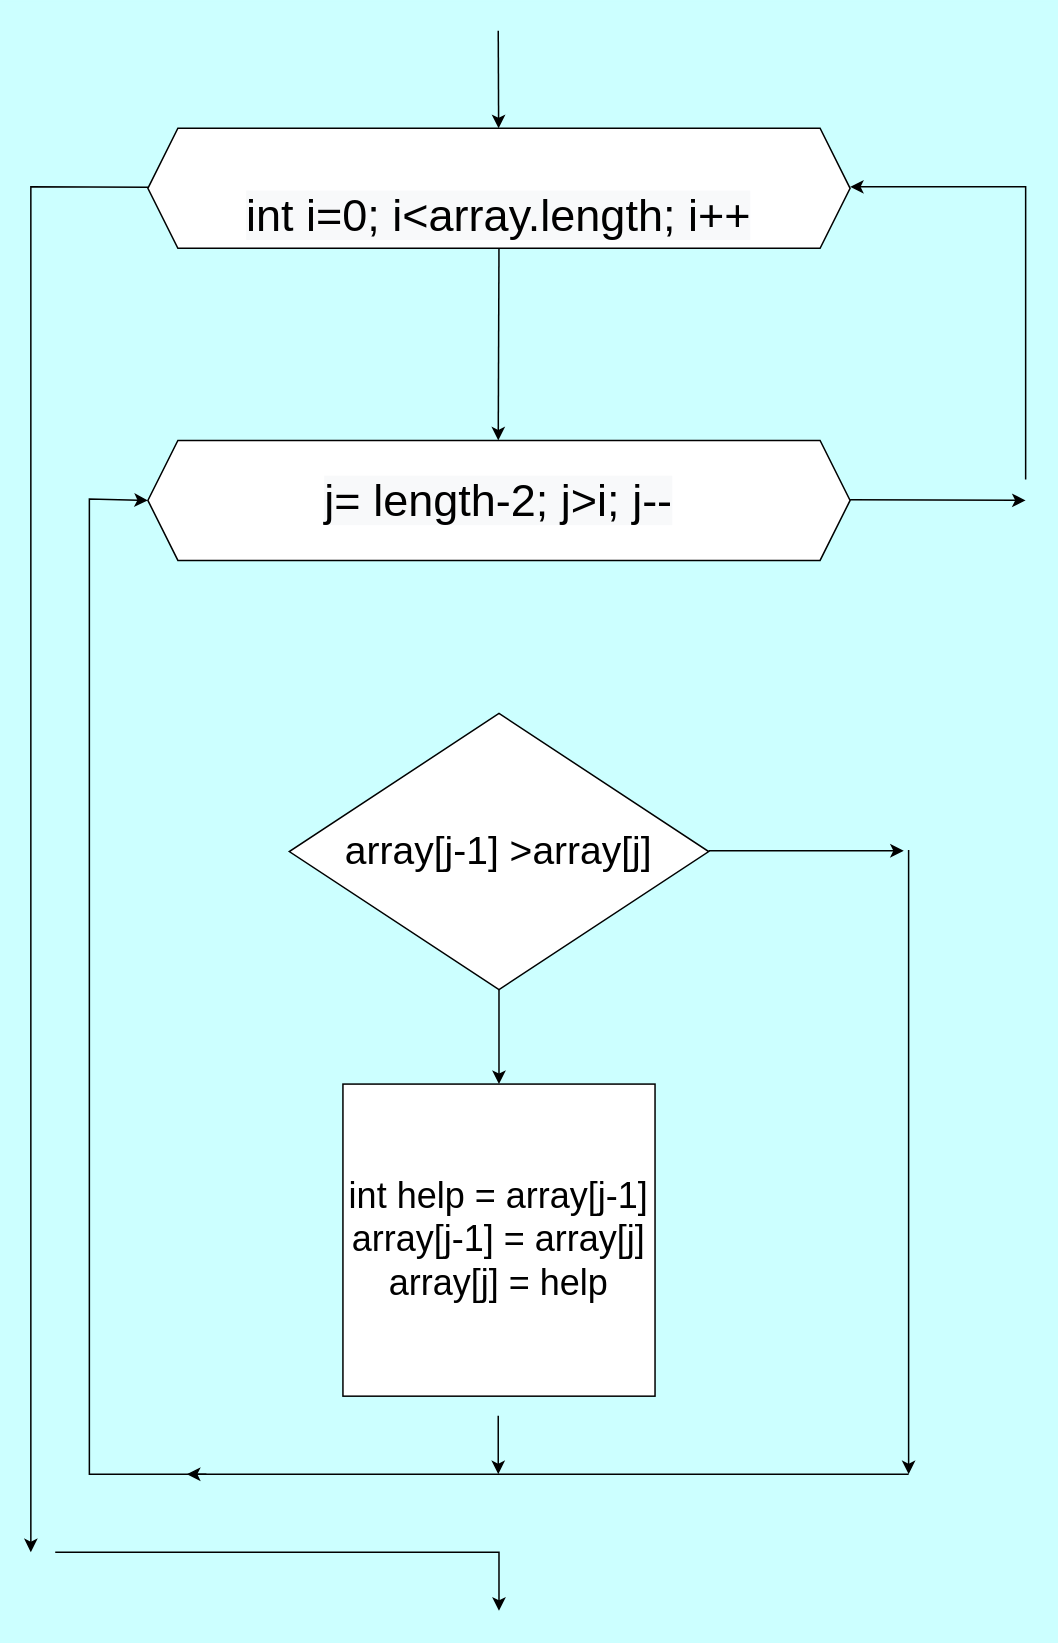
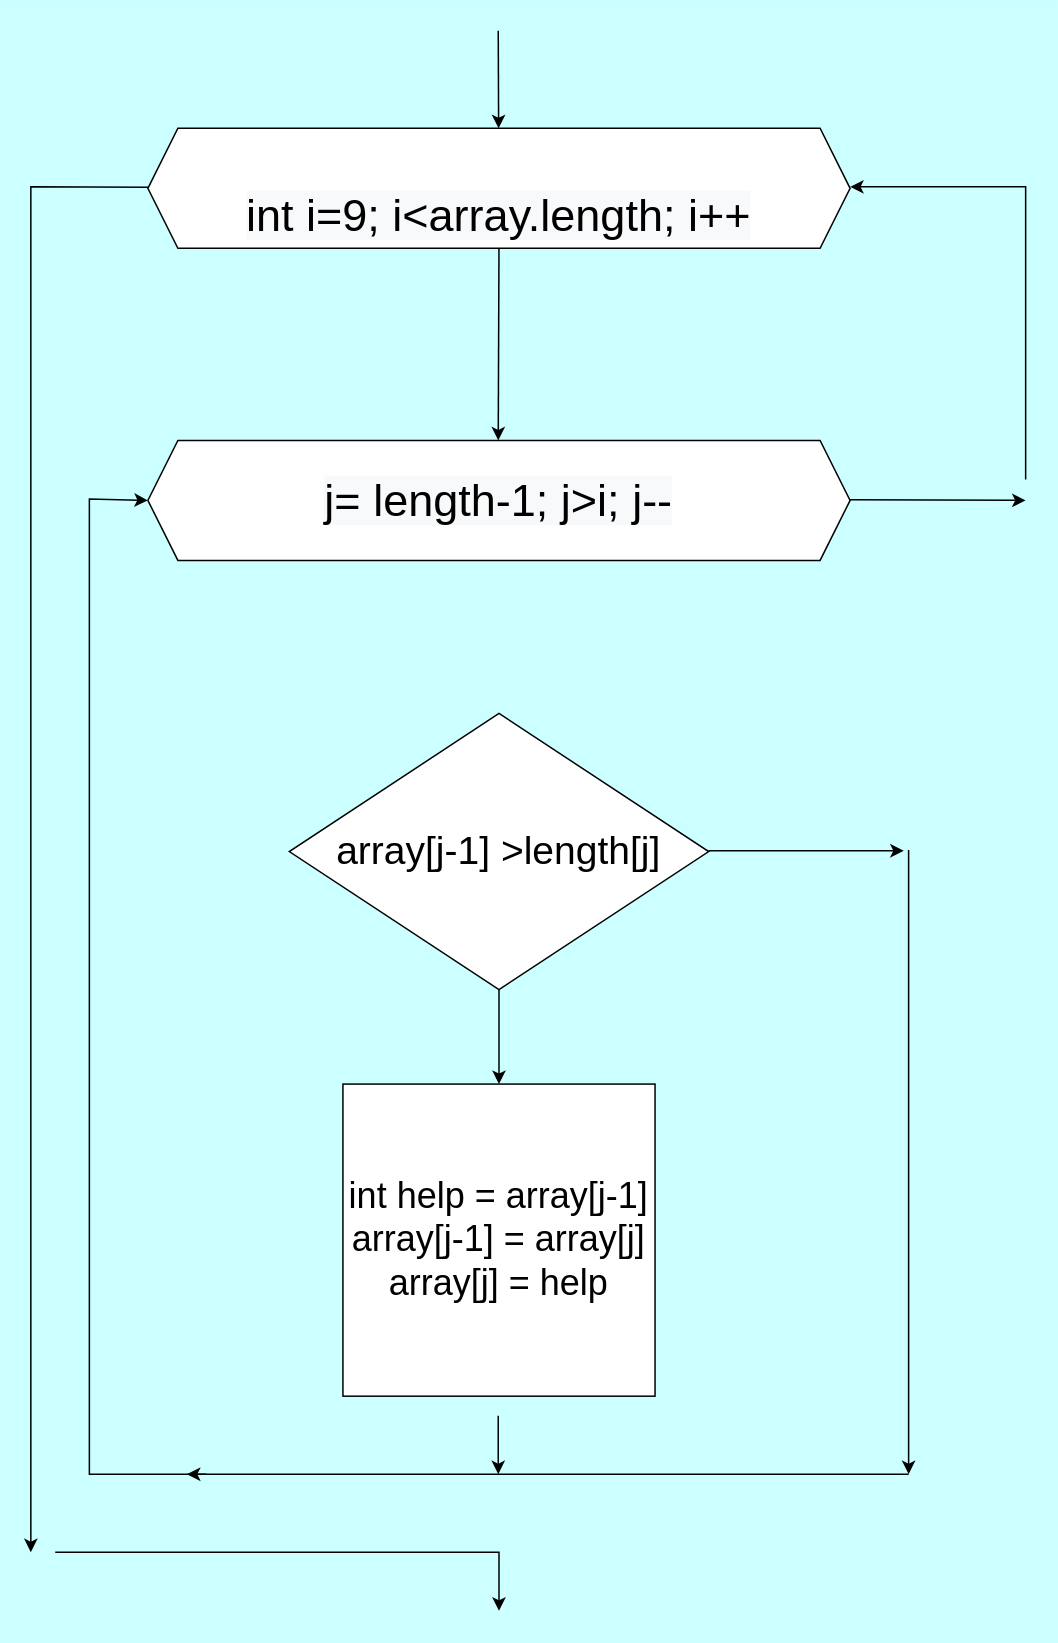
(499, 188) -> (499, 188)
(499, 500) -> (499, 500)
(499, 851) -> (499, 851)
